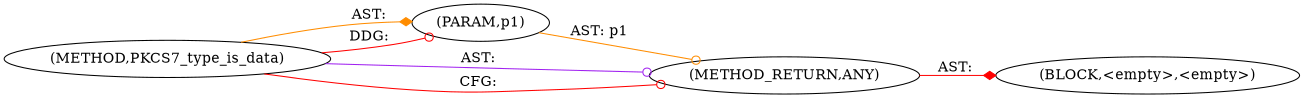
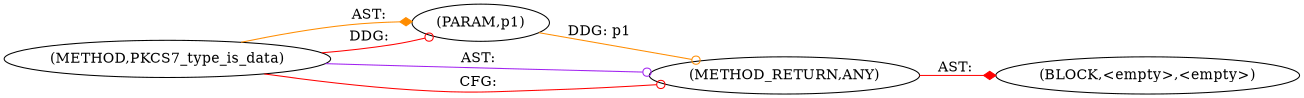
(599, 32) -> (599, 32)
